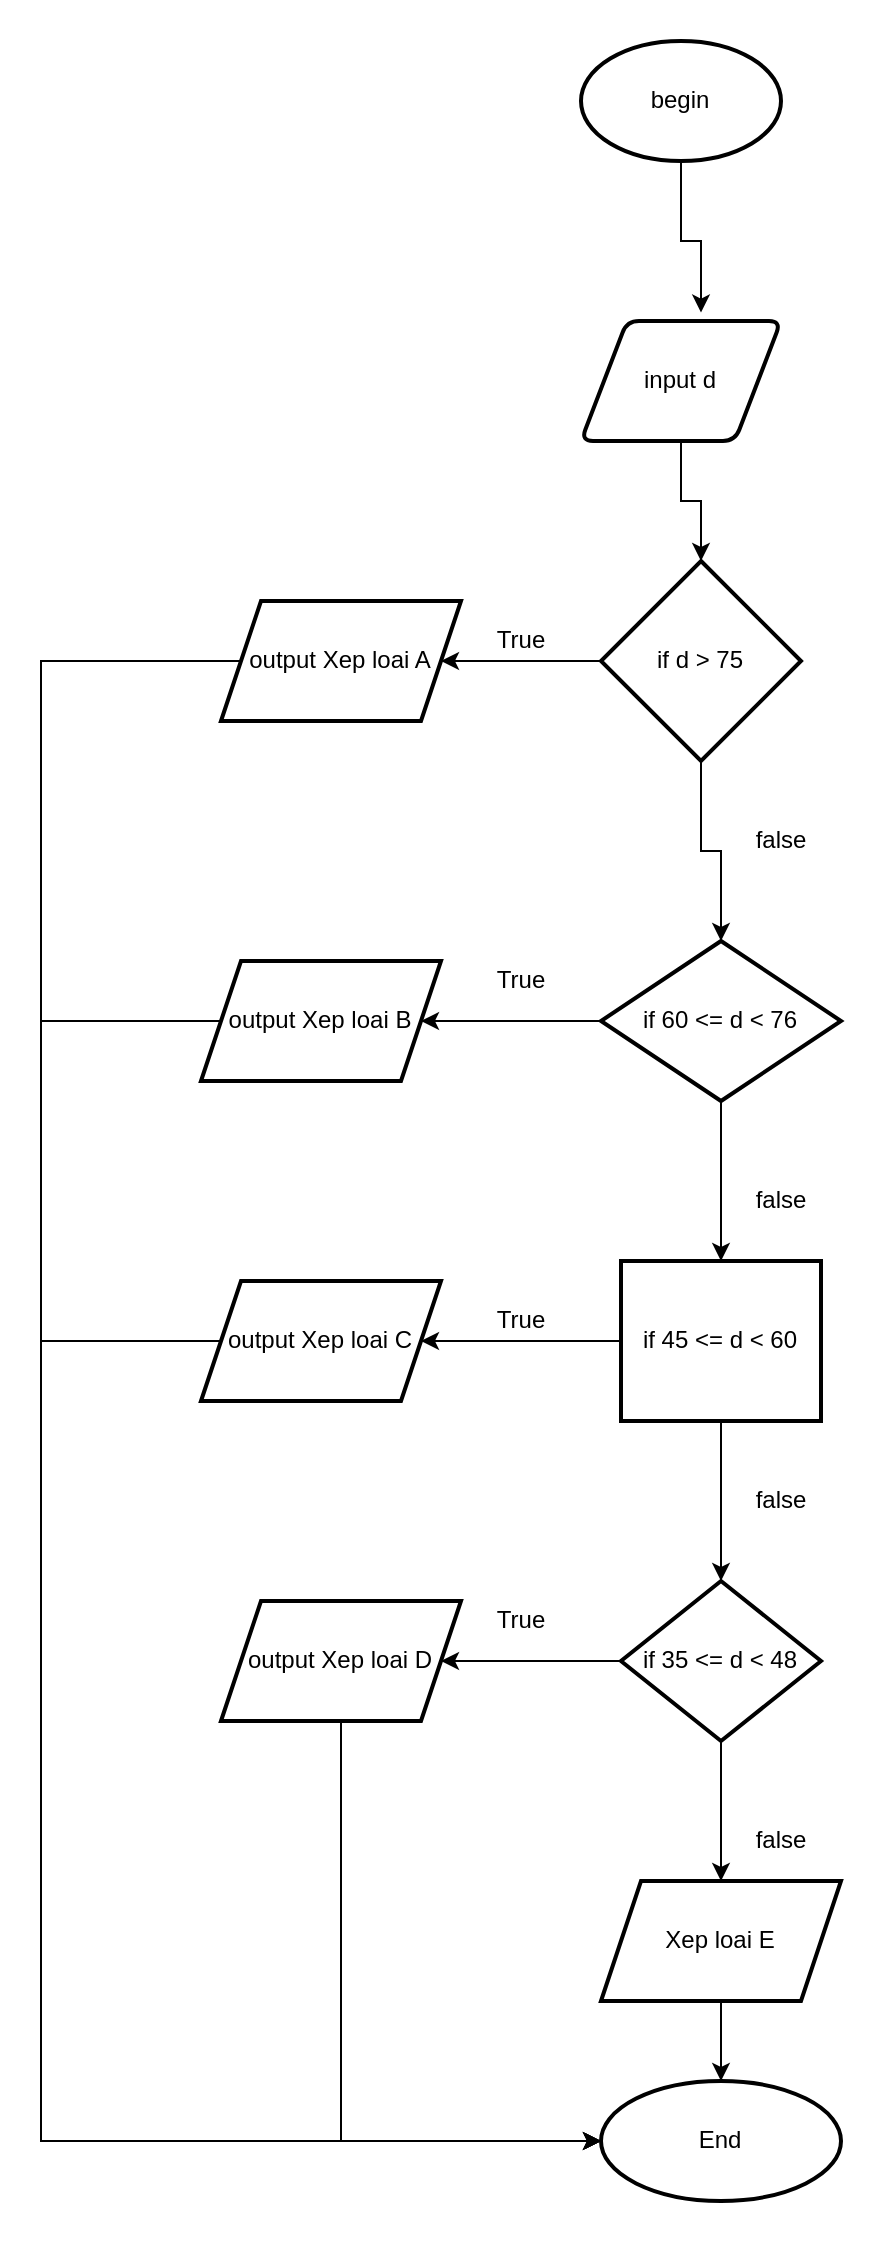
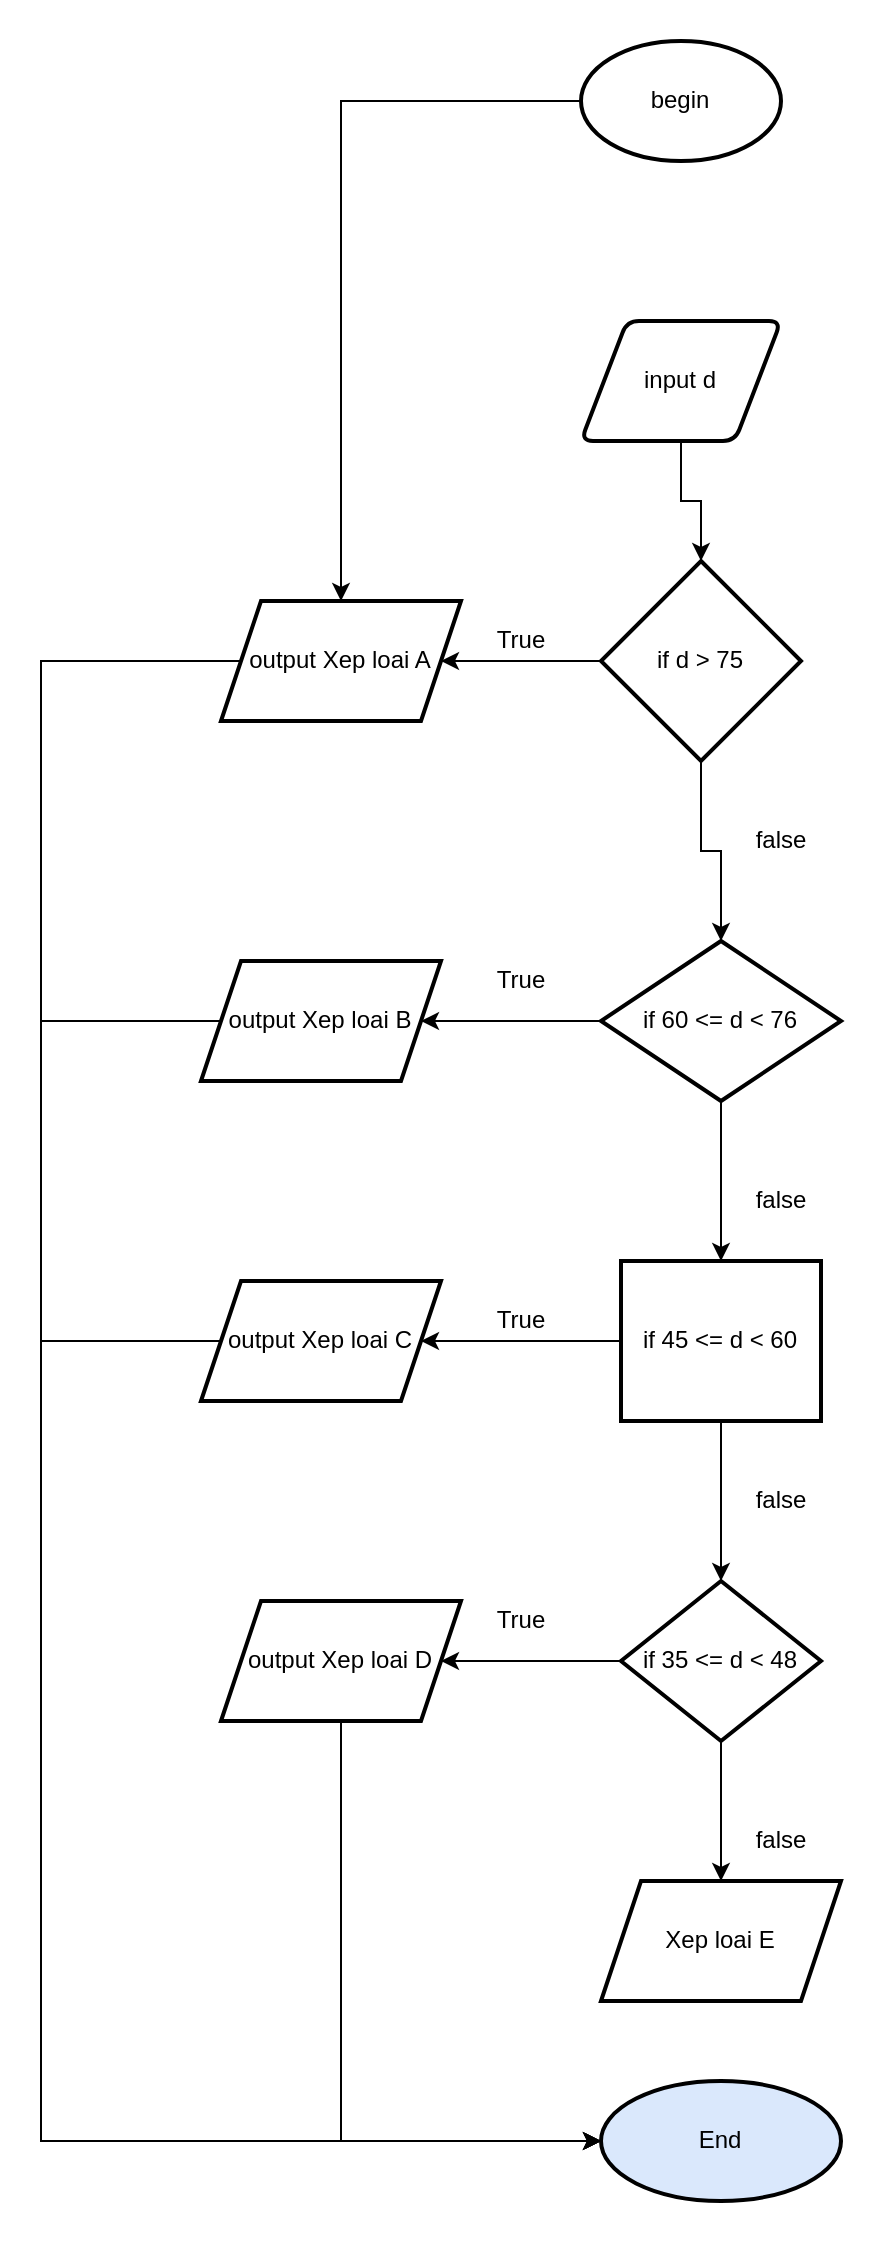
(681, 240) -> (341, 225)
(721, 2034) -> none
(721, 2141) -> (721, 2141)
